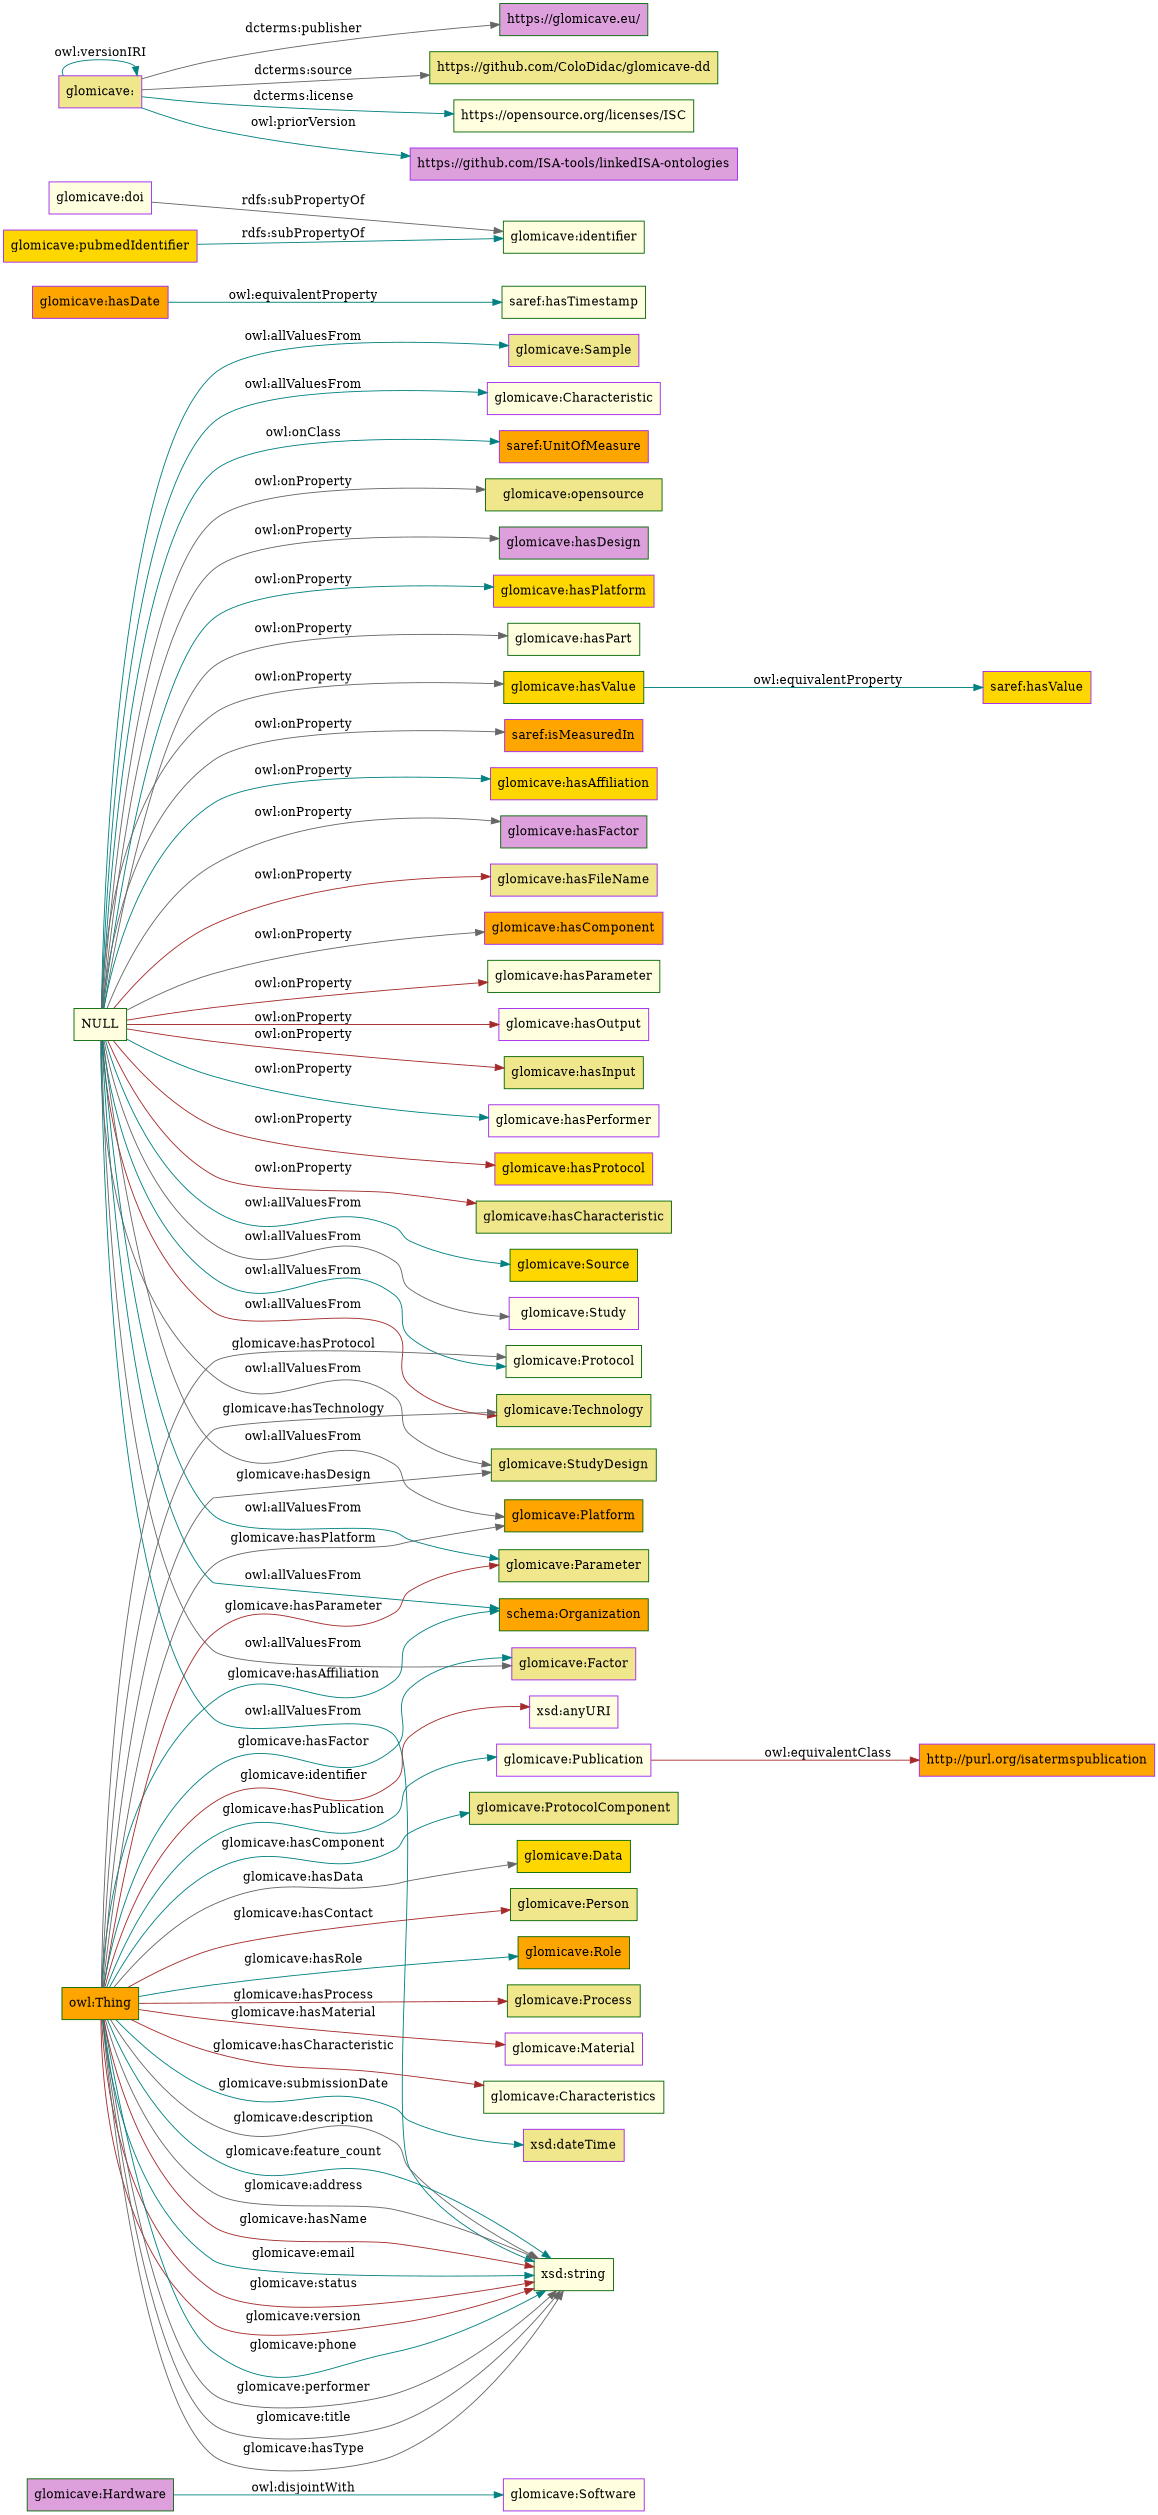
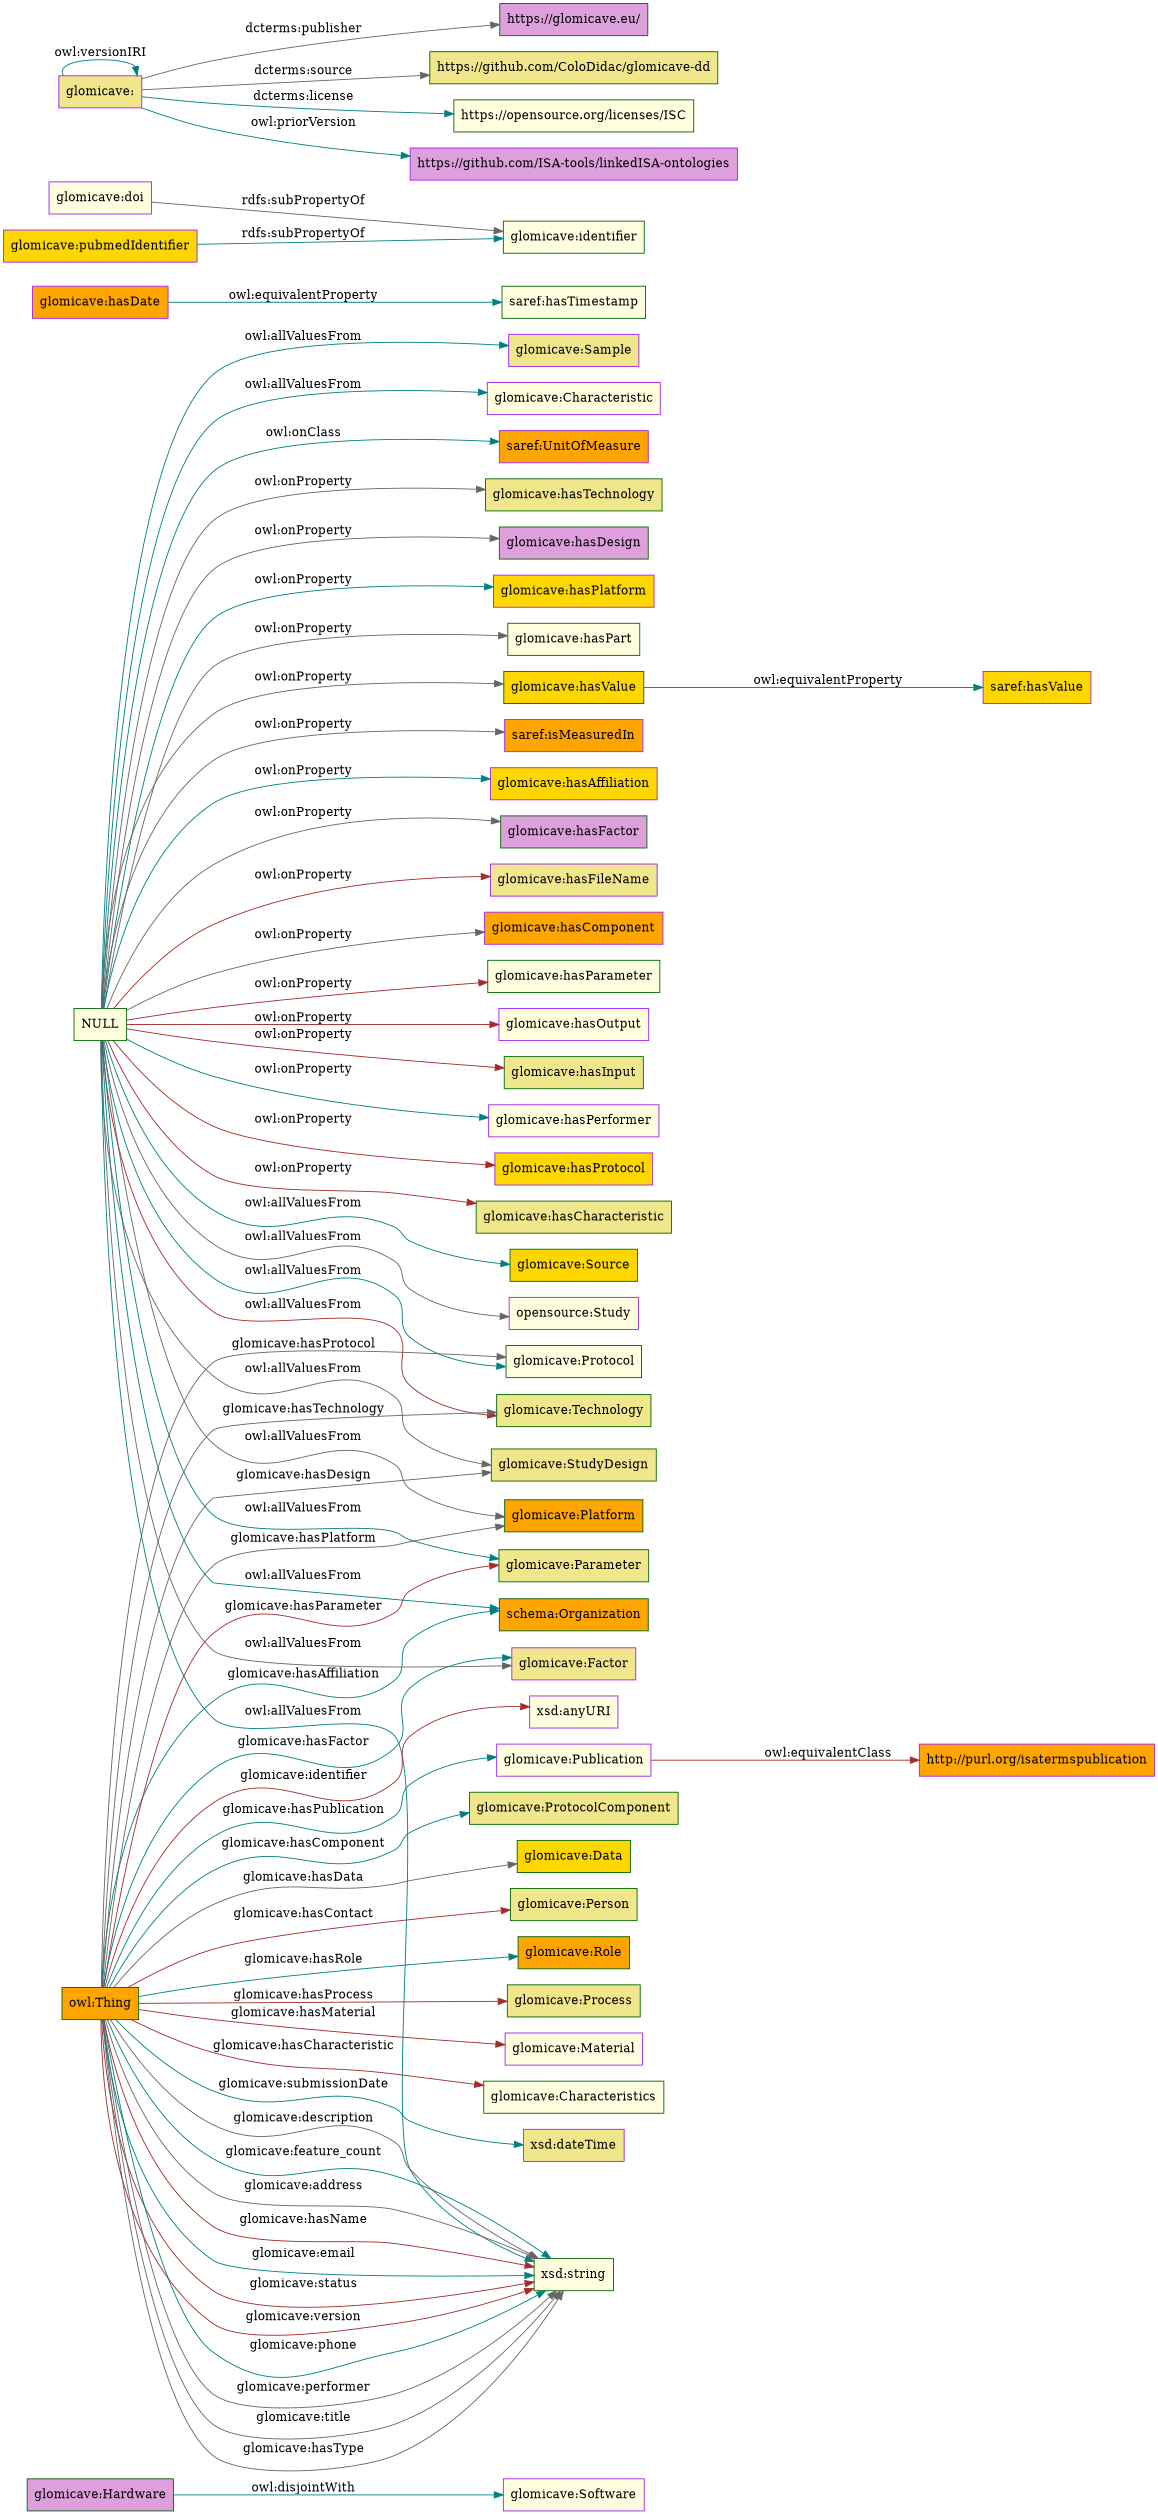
(574, 495) -> (574, 495)
(574, 1313) -> (574, 1313)
